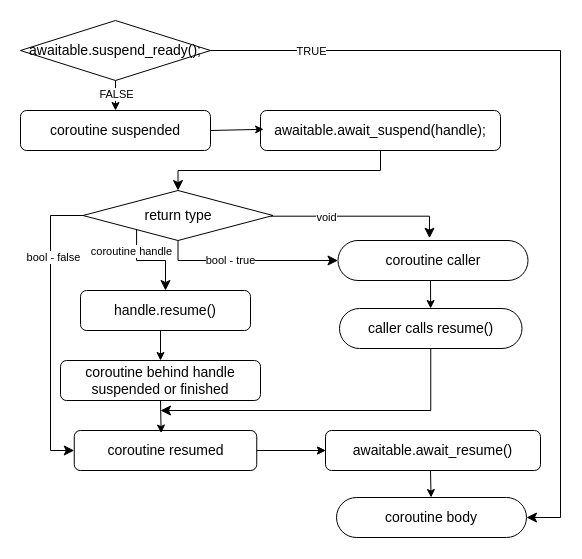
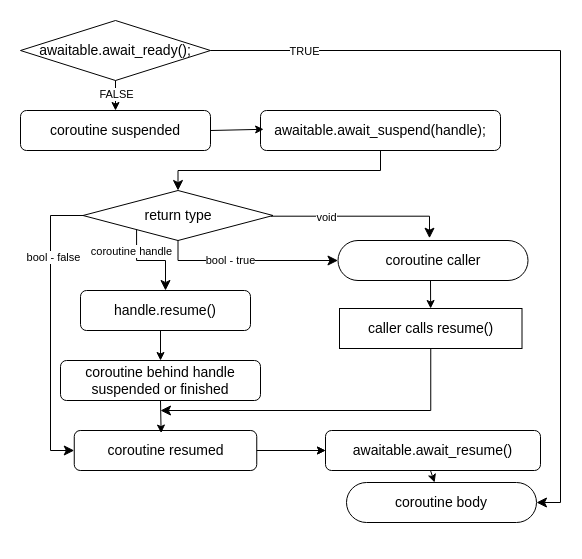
(116, 51) -> (116, 51)
(431, 329) -> (431, 329)
(432, 518) -> (442, 503)
